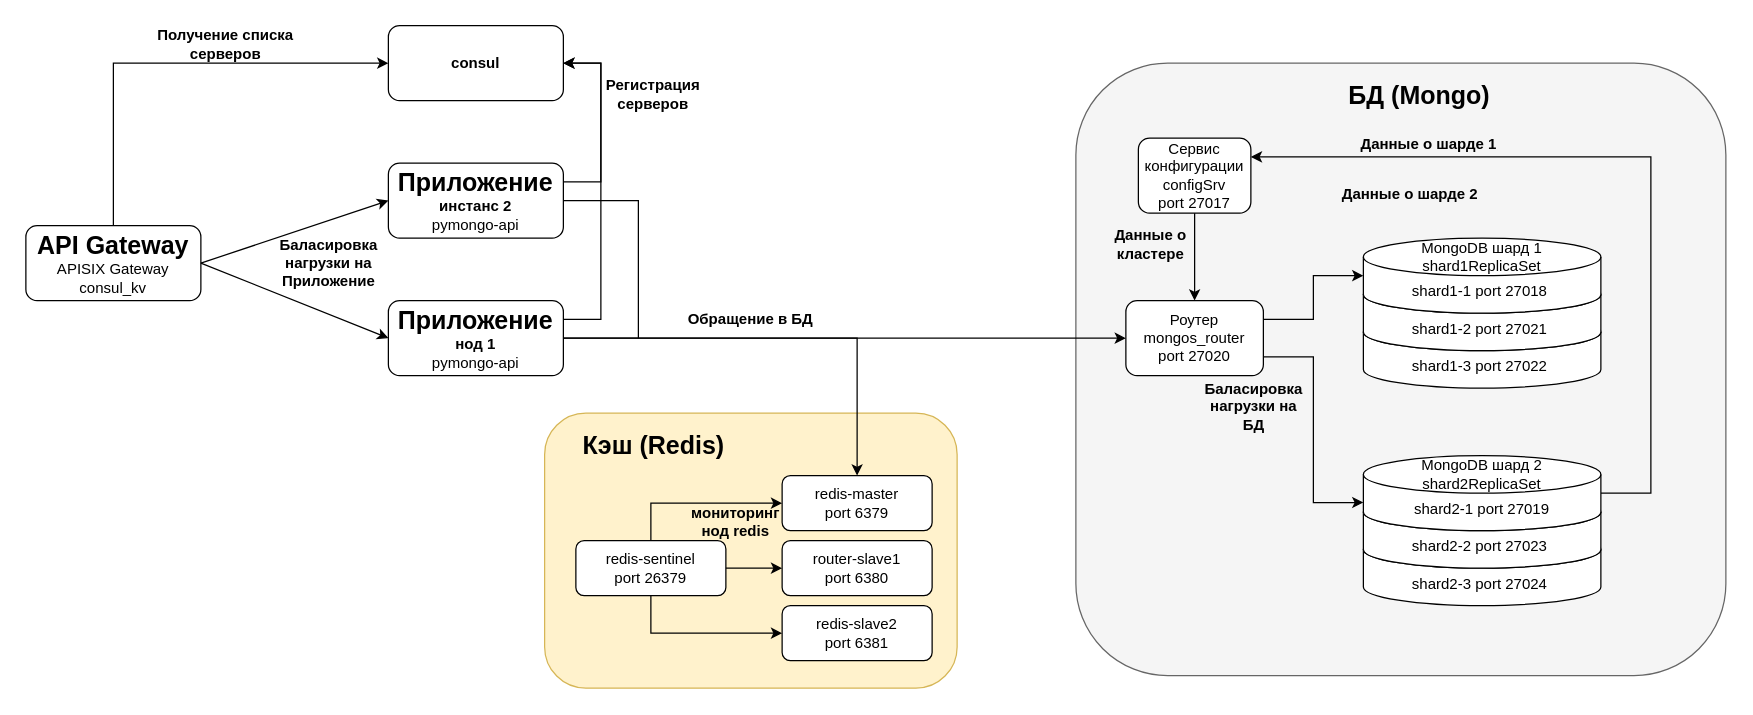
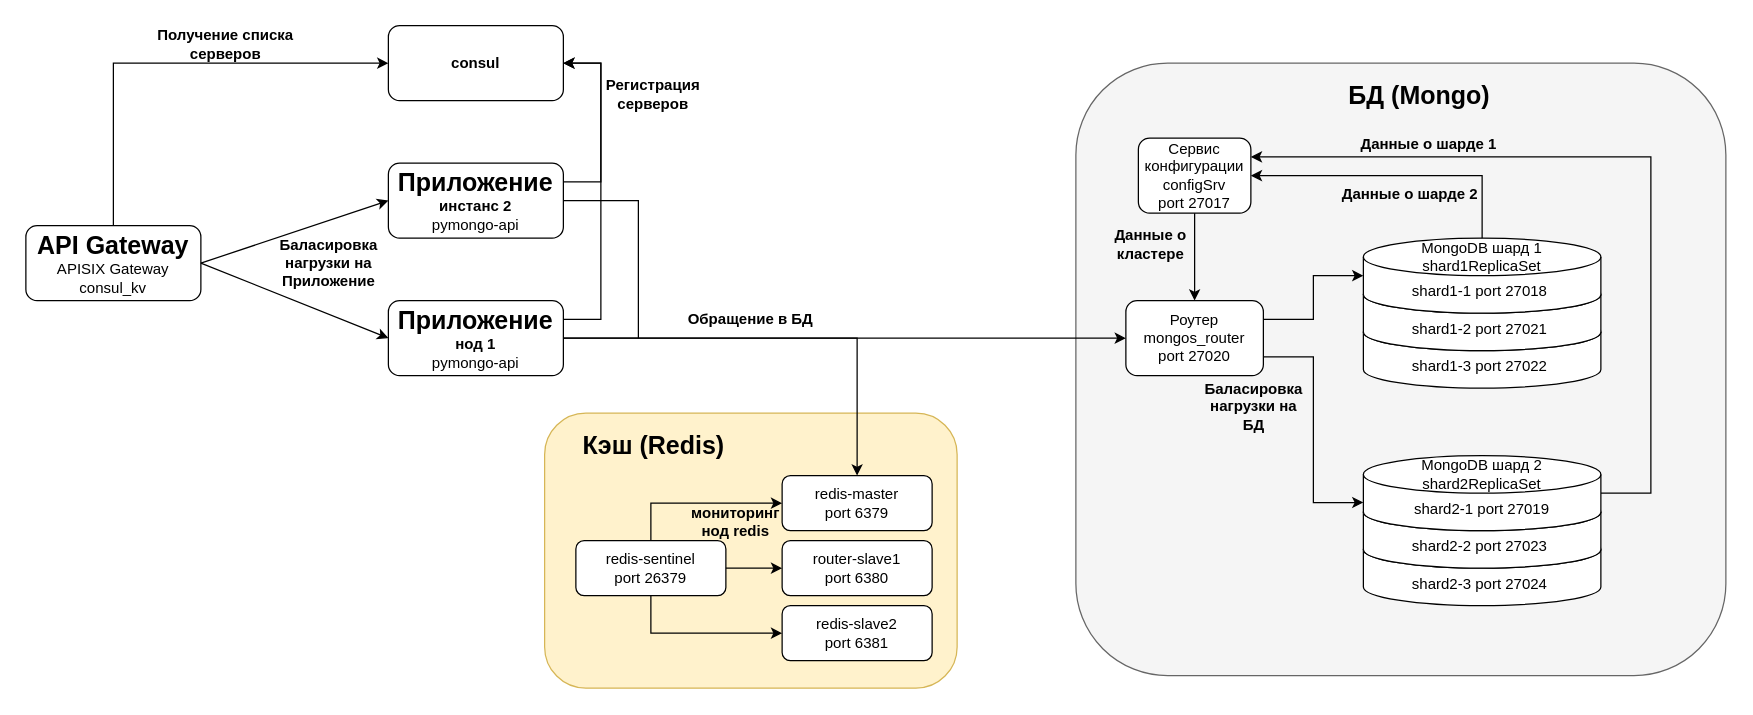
none -> (1402, 176)
